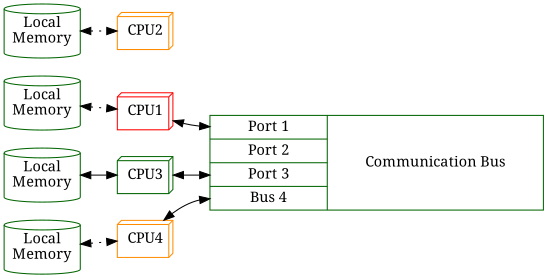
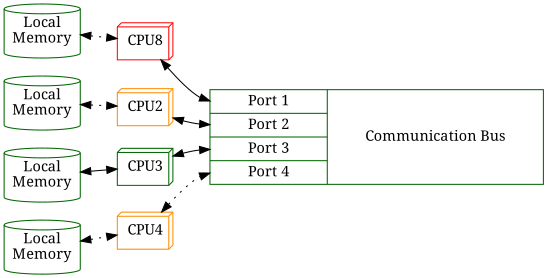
(145, 111) -> (145, 41)
none -> (191, 123)
(269, 198) -> (269, 172)
(185, 205) -> (183, 189)
